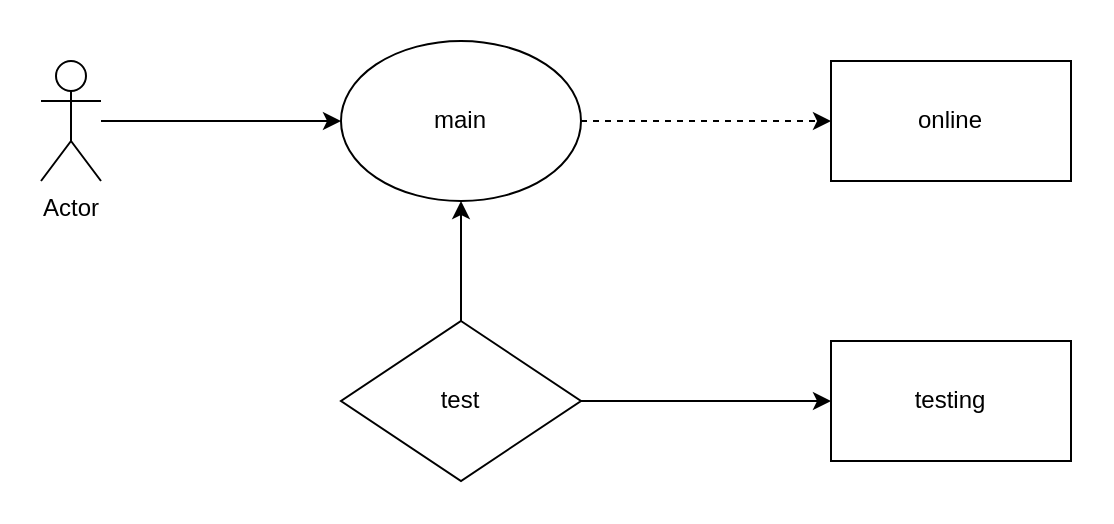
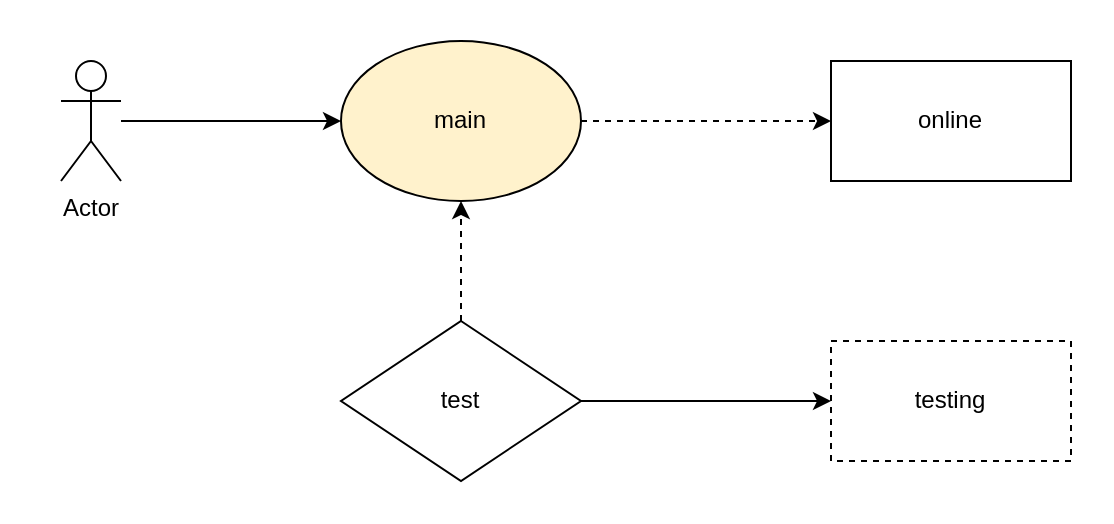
(71, 121) -> (91, 121)
(461, 121) -> (461, 121)
(461, 265) -> (461, 265)
(951, 401) -> (951, 401)
